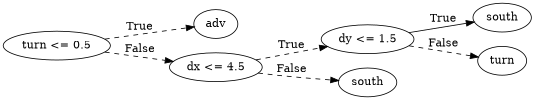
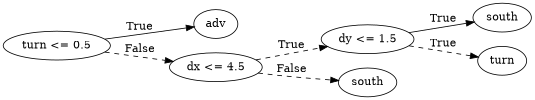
(145, 34) -> (145, 34)
(443, 44) -> (443, 44)
